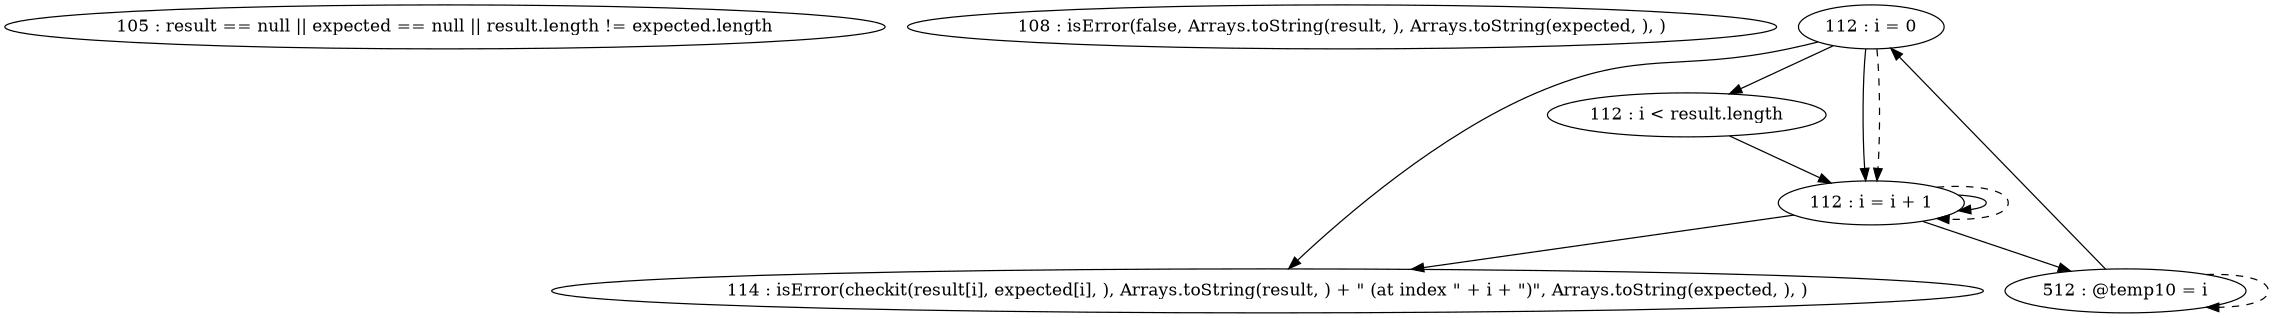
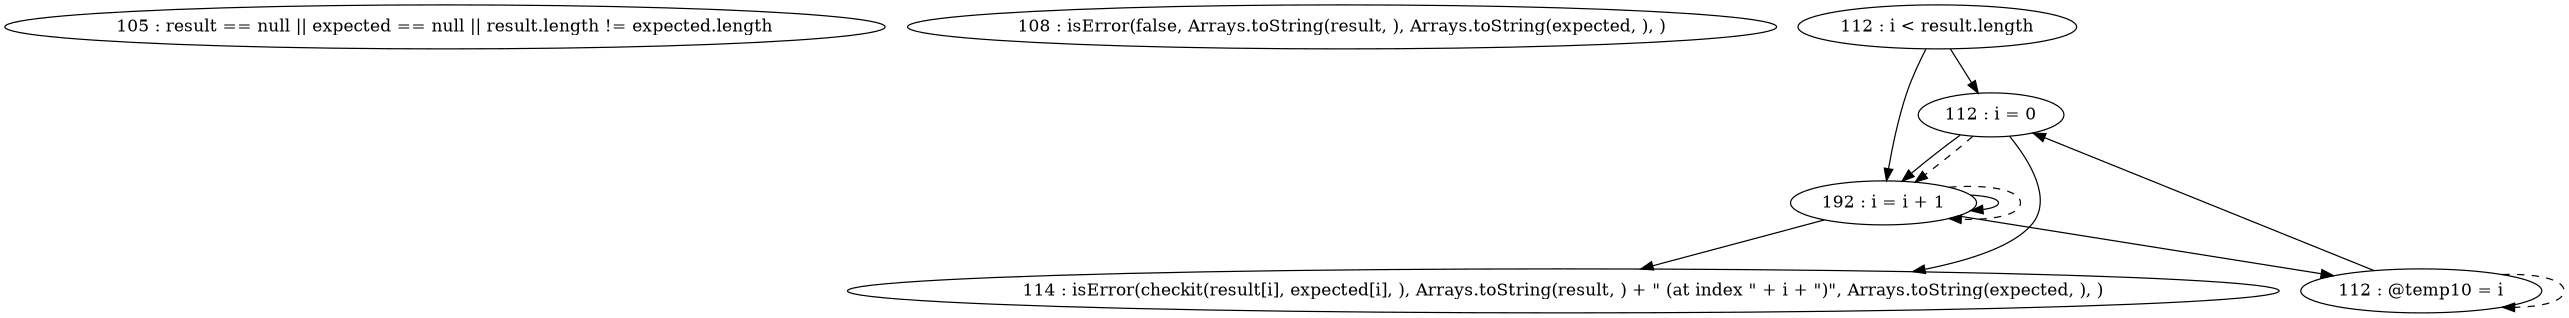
(1787, 67) -> (1961, 66)
(1871, 203) -> (1884, 203)
(2126, 291) -> (2421, 291)
